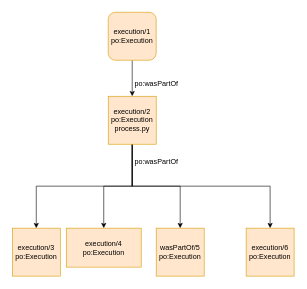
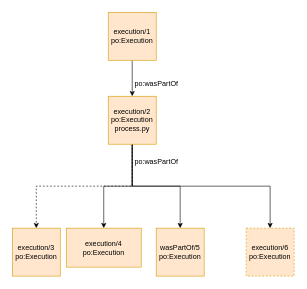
(132, 36) -> (132, 36)
(50, 186) -> (50, 186)
(270, 252) -> (270, 252)
